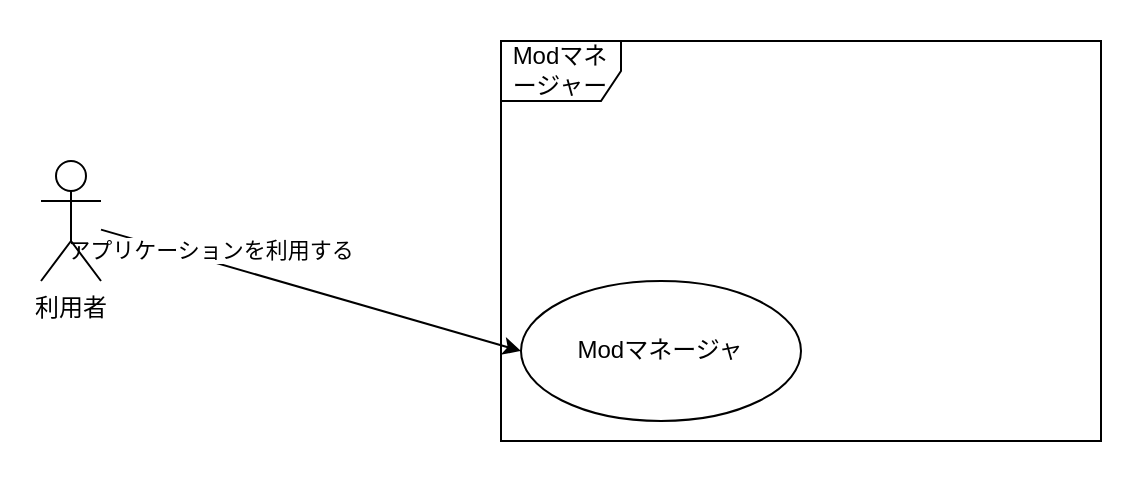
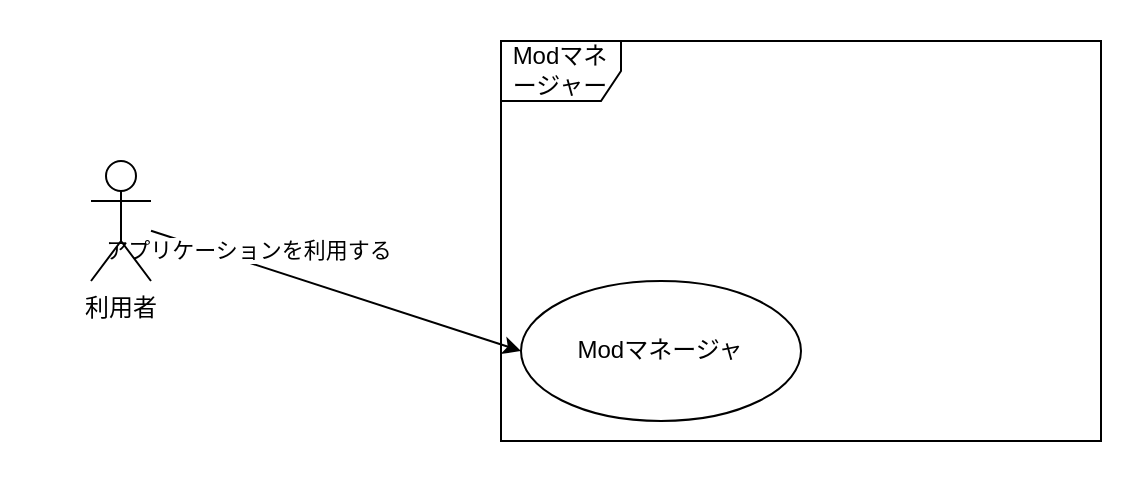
(71, 221) -> (121, 221)
